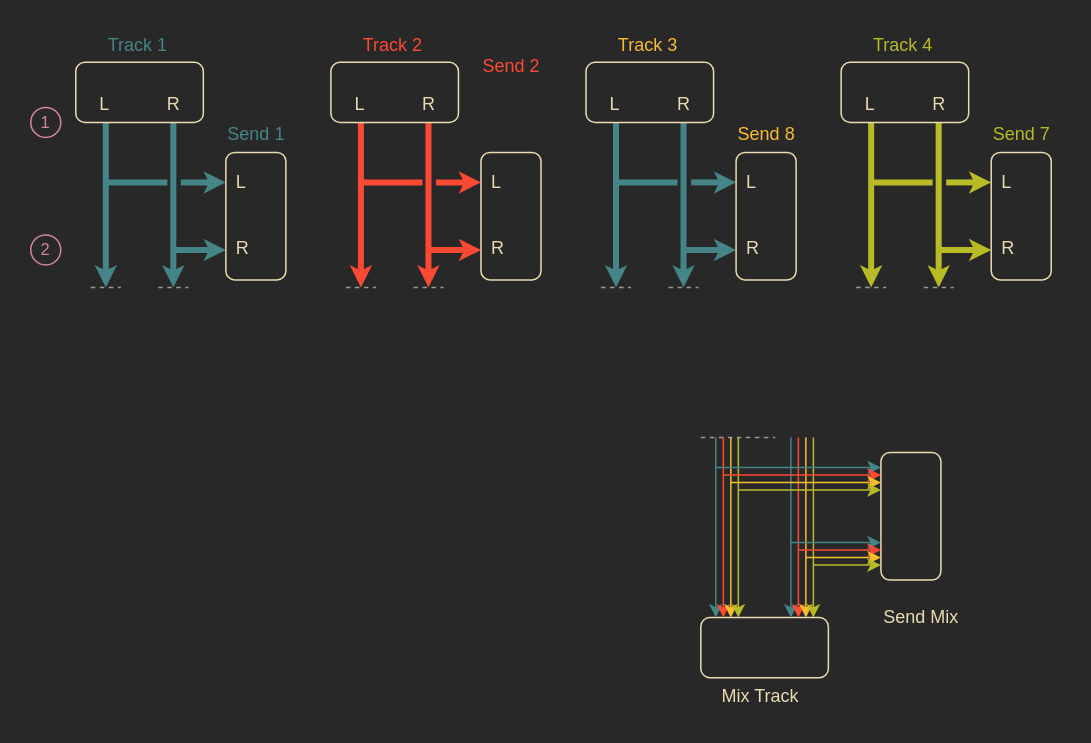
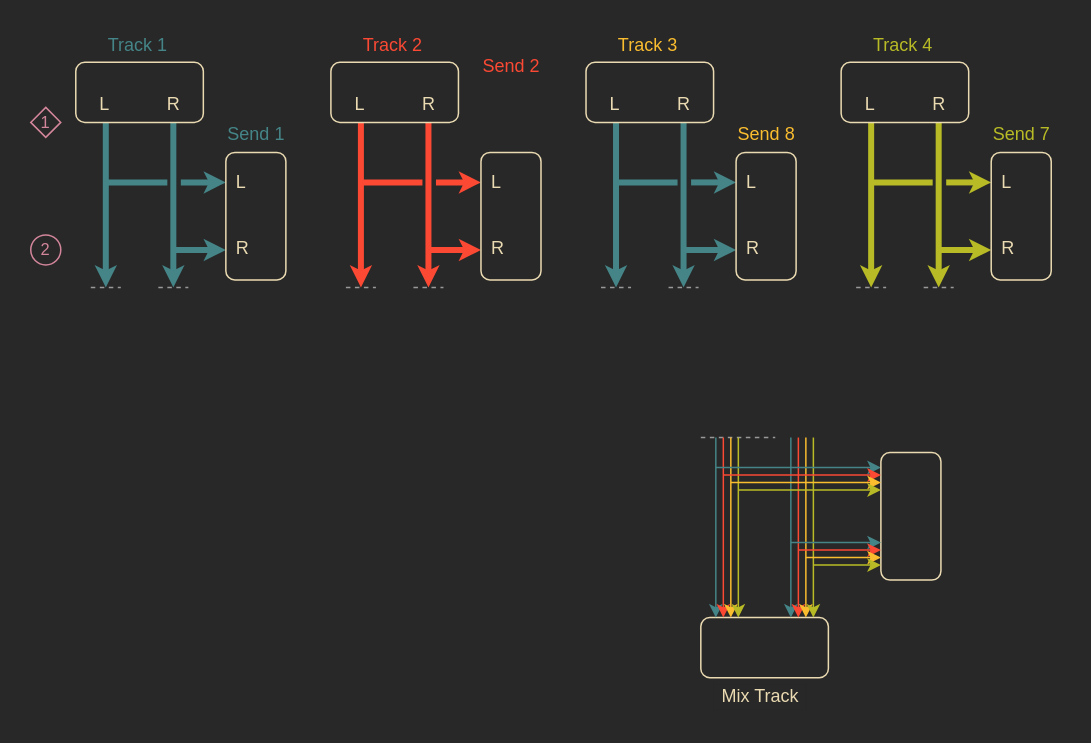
(46, 122) -> (46, 122)
(920, 617) -> none
